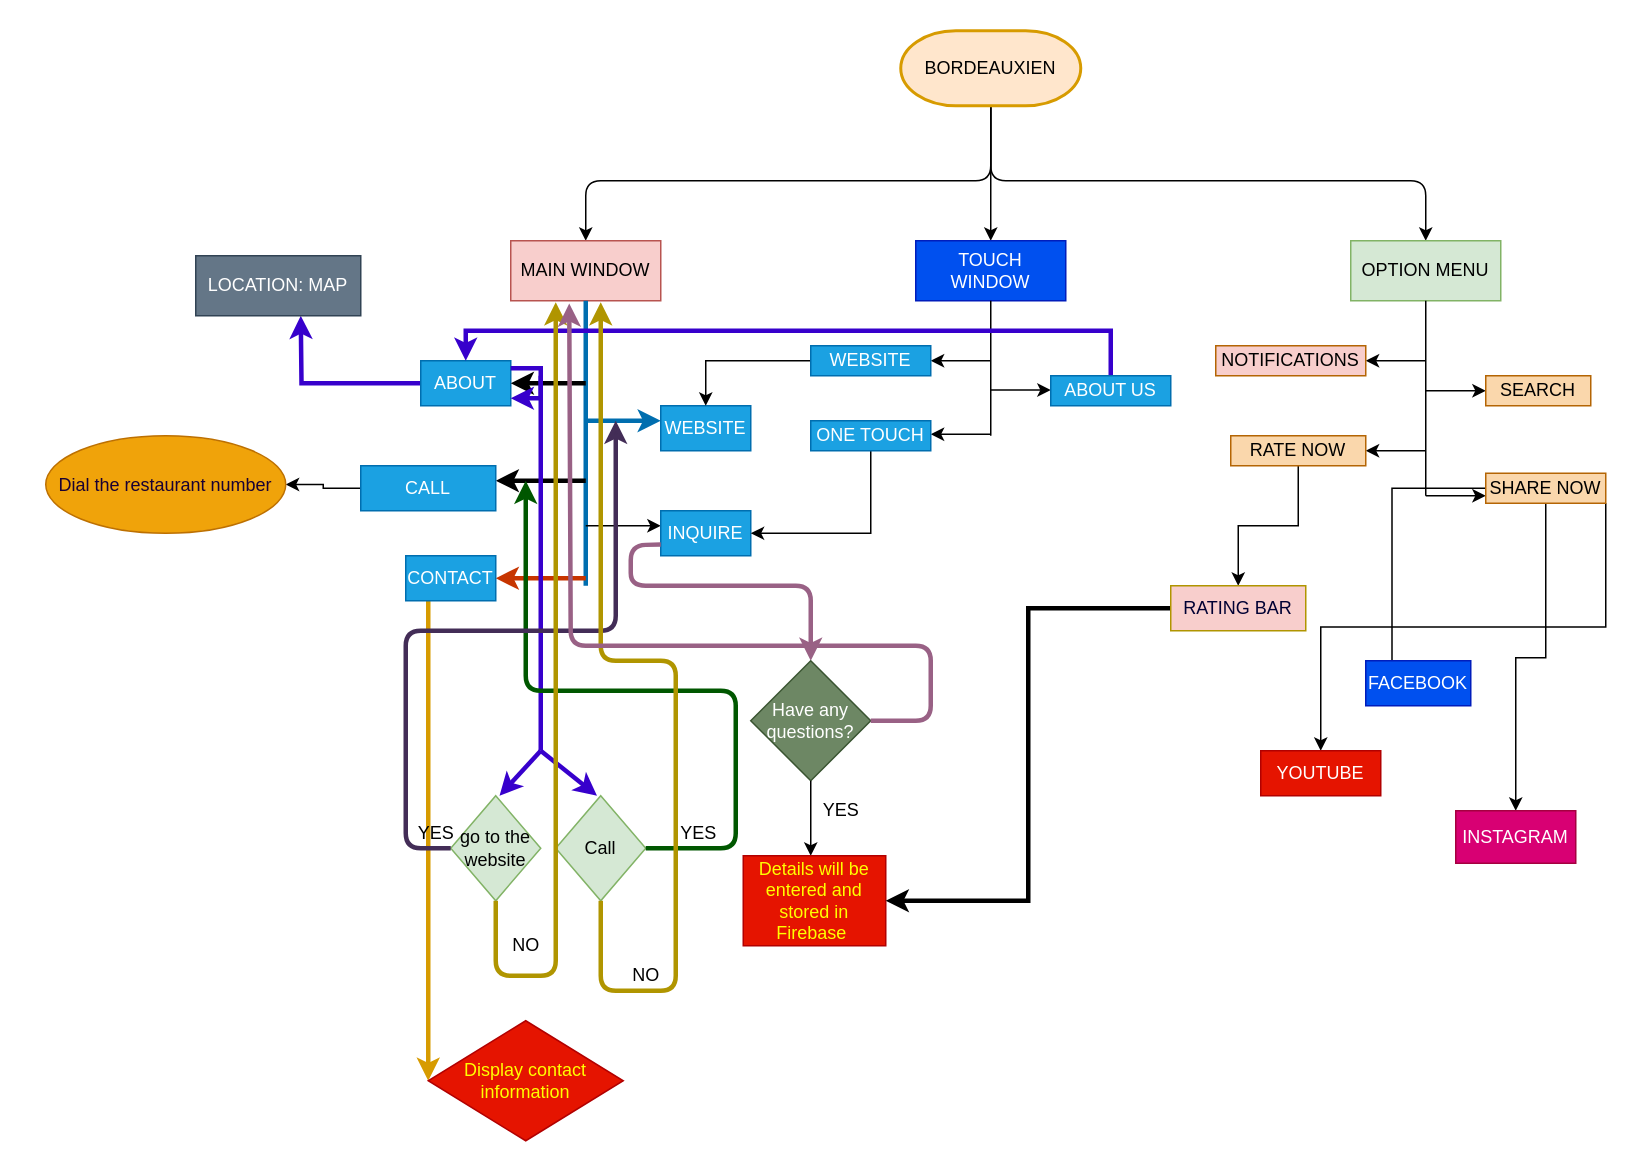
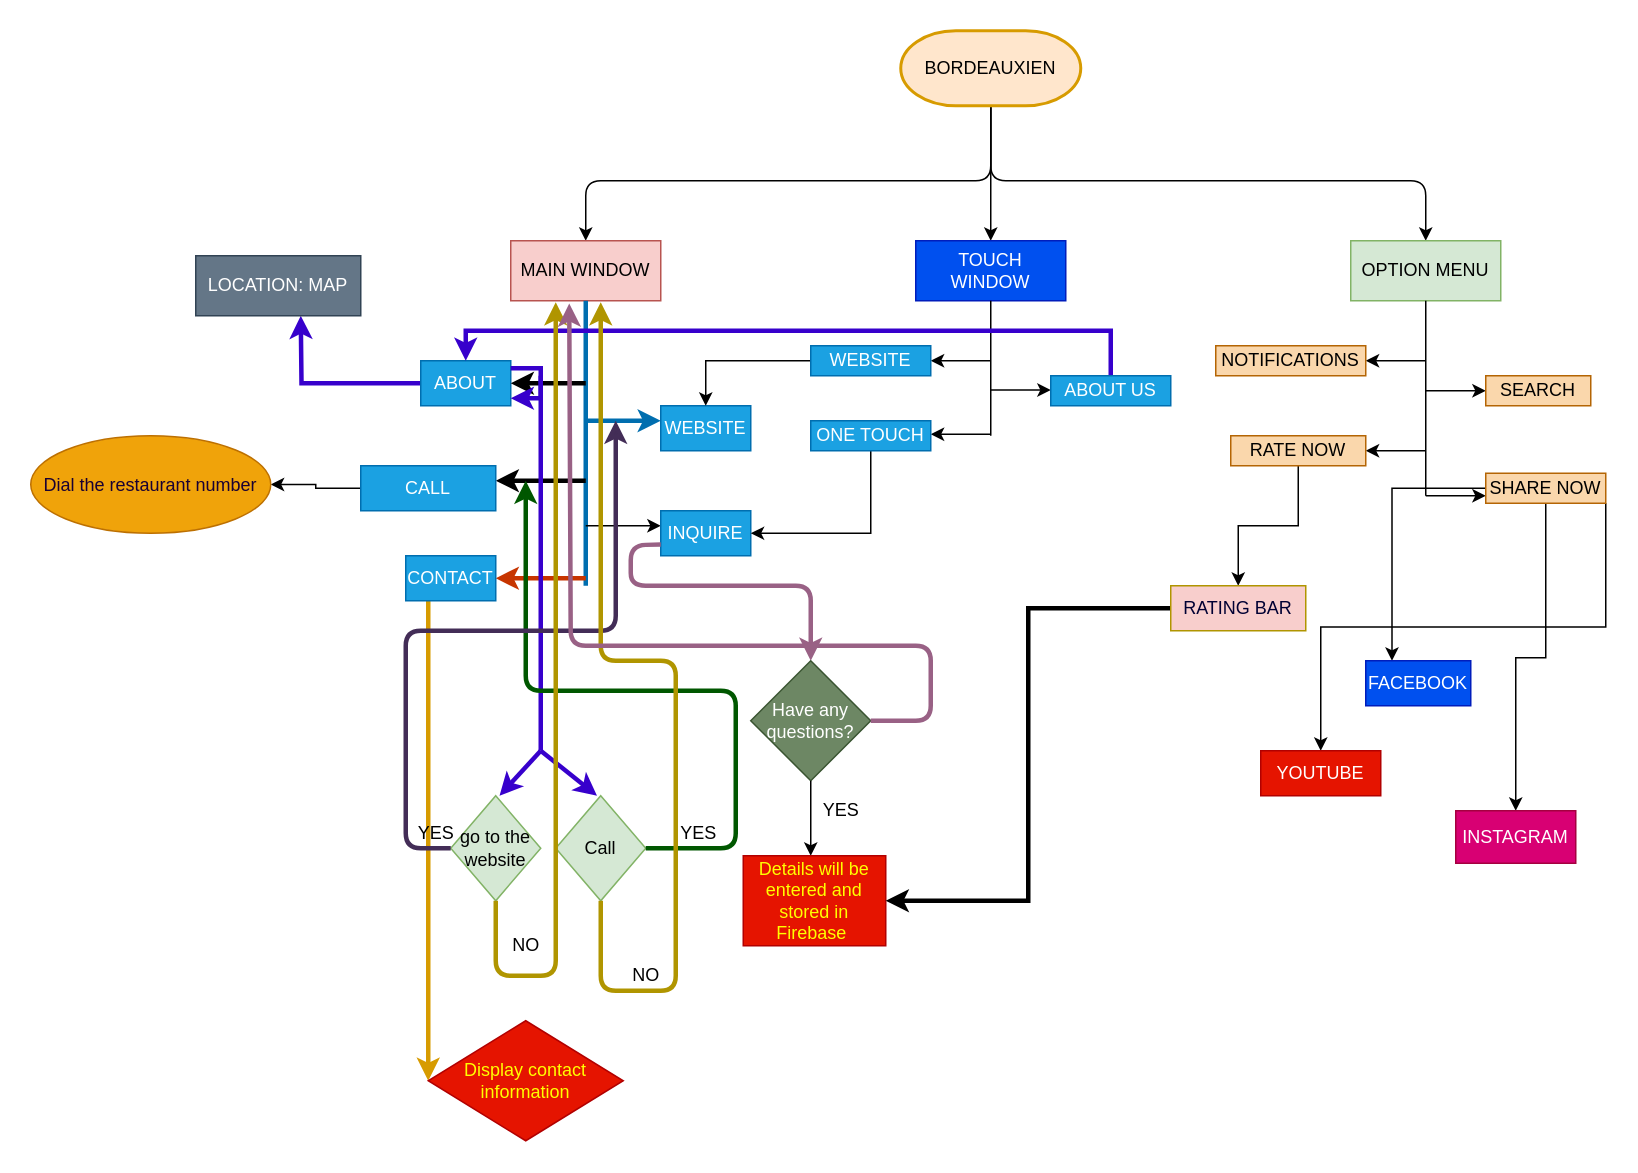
(1291, 361) -> (1291, 361)
(166, 485) -> (151, 485)
(1392, 653) -> (1392, 649)
